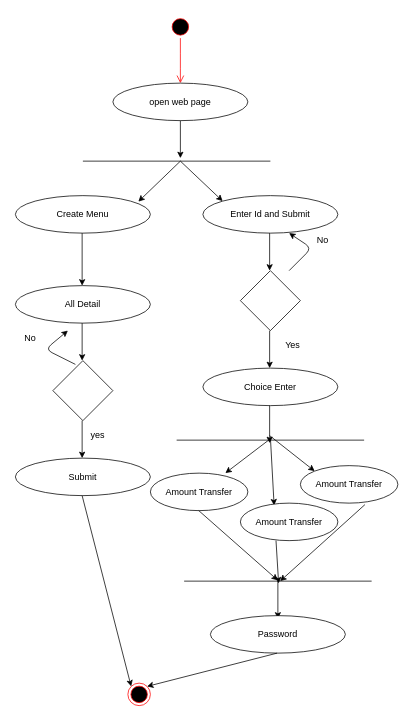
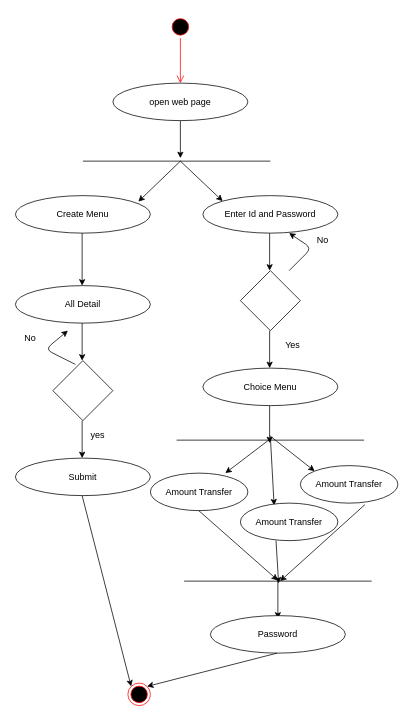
(270, 214) -> (270, 214)
(270, 387) -> (270, 387)
